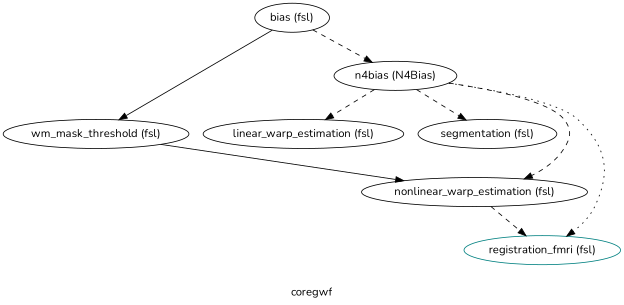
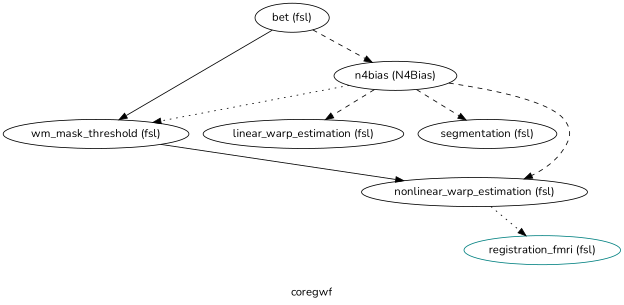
(292, 18) -> (292, 18)
(576, 118) -> (255, 103)
(505, 219) -> (505, 219)
